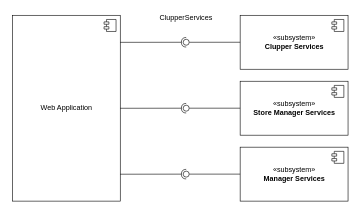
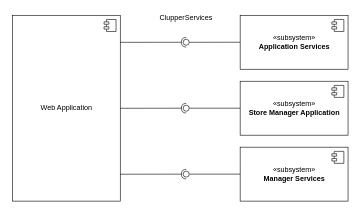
(295, 42) -> (295, 42)
(295, 108) -> (295, 108)
